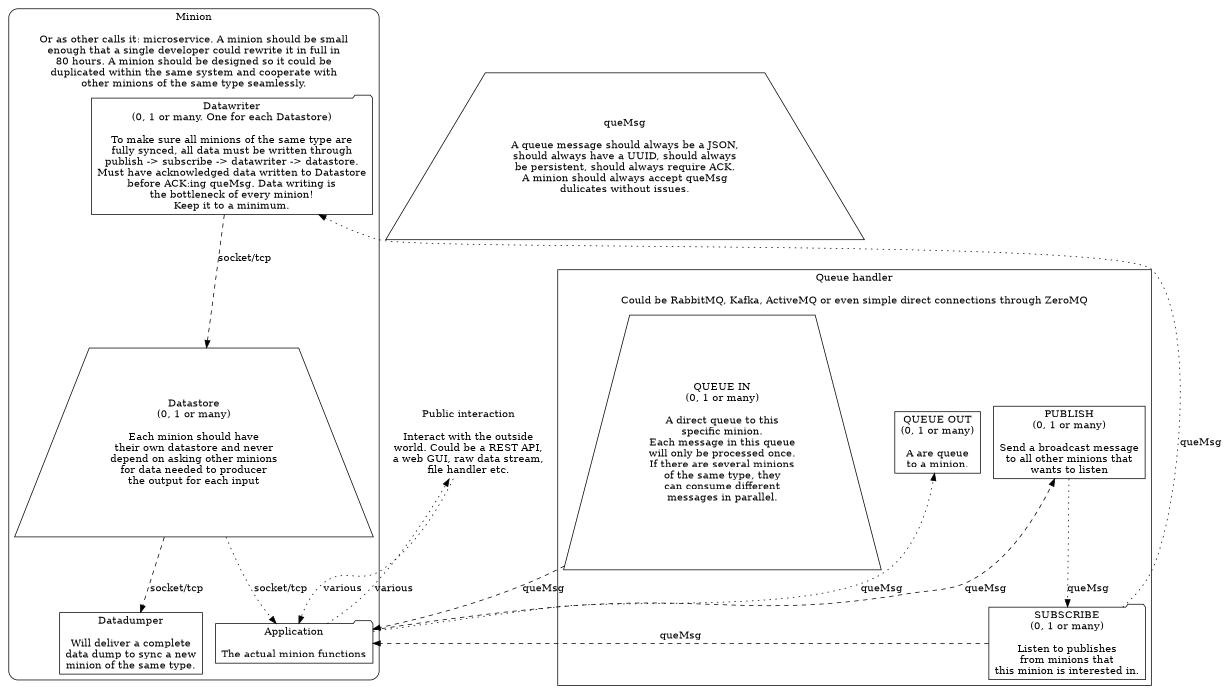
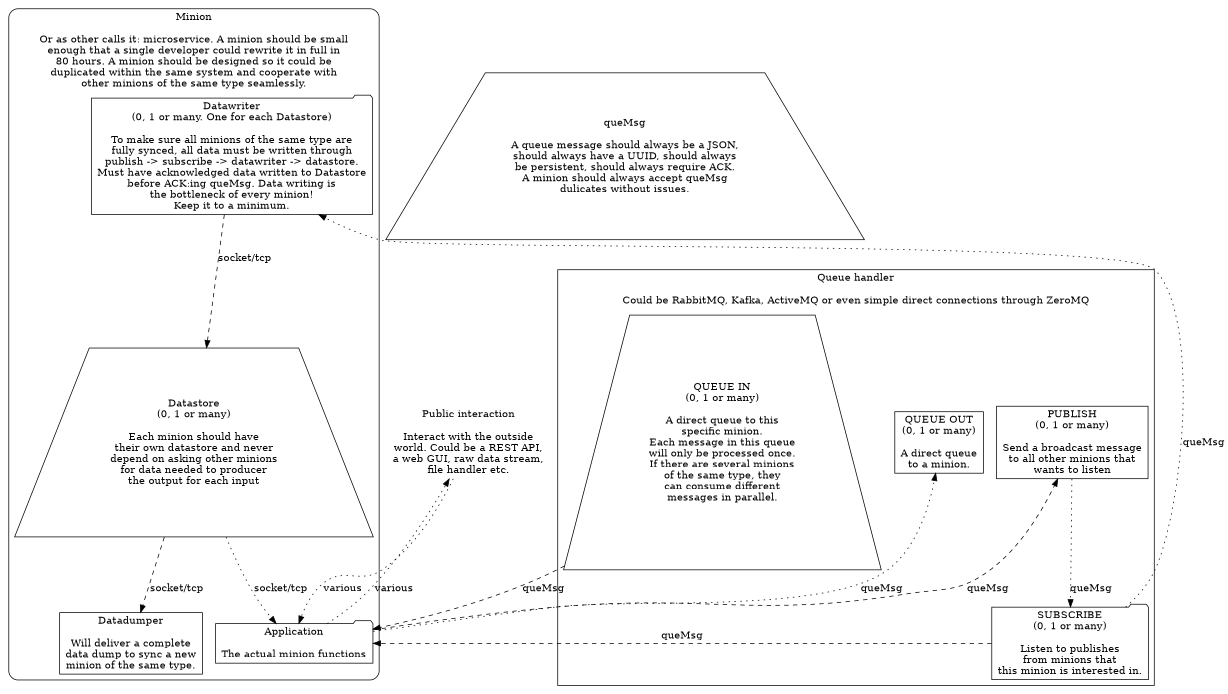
(938, 442) -> (939, 442)
